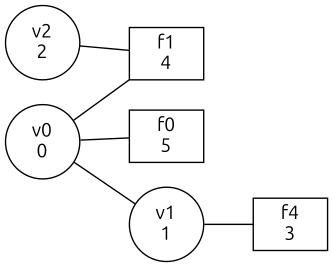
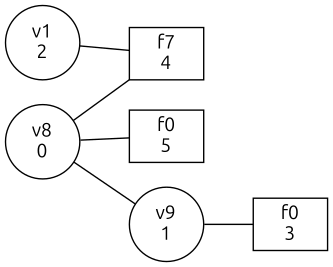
(43, 43) -> (43, 43)
(167, 54) -> (167, 54)
(43, 142) -> (43, 142)
(167, 224) -> (167, 224)
(290, 224) -> (290, 224)
